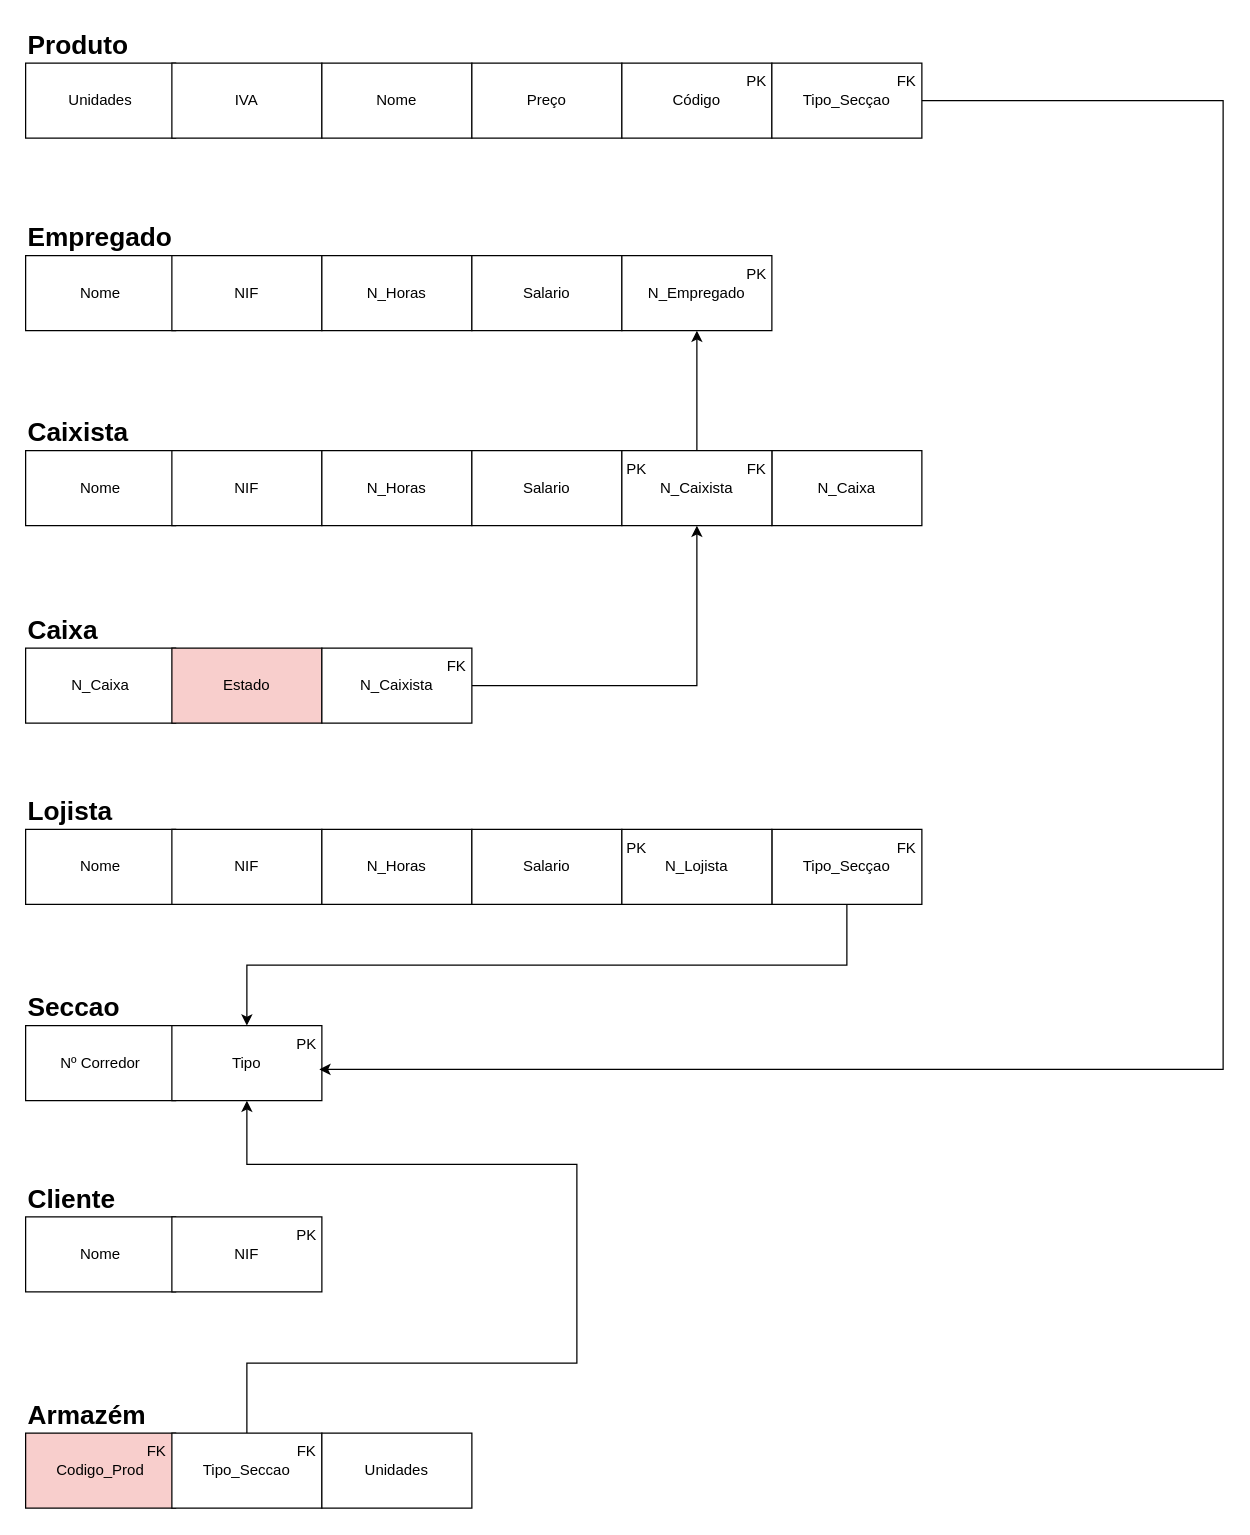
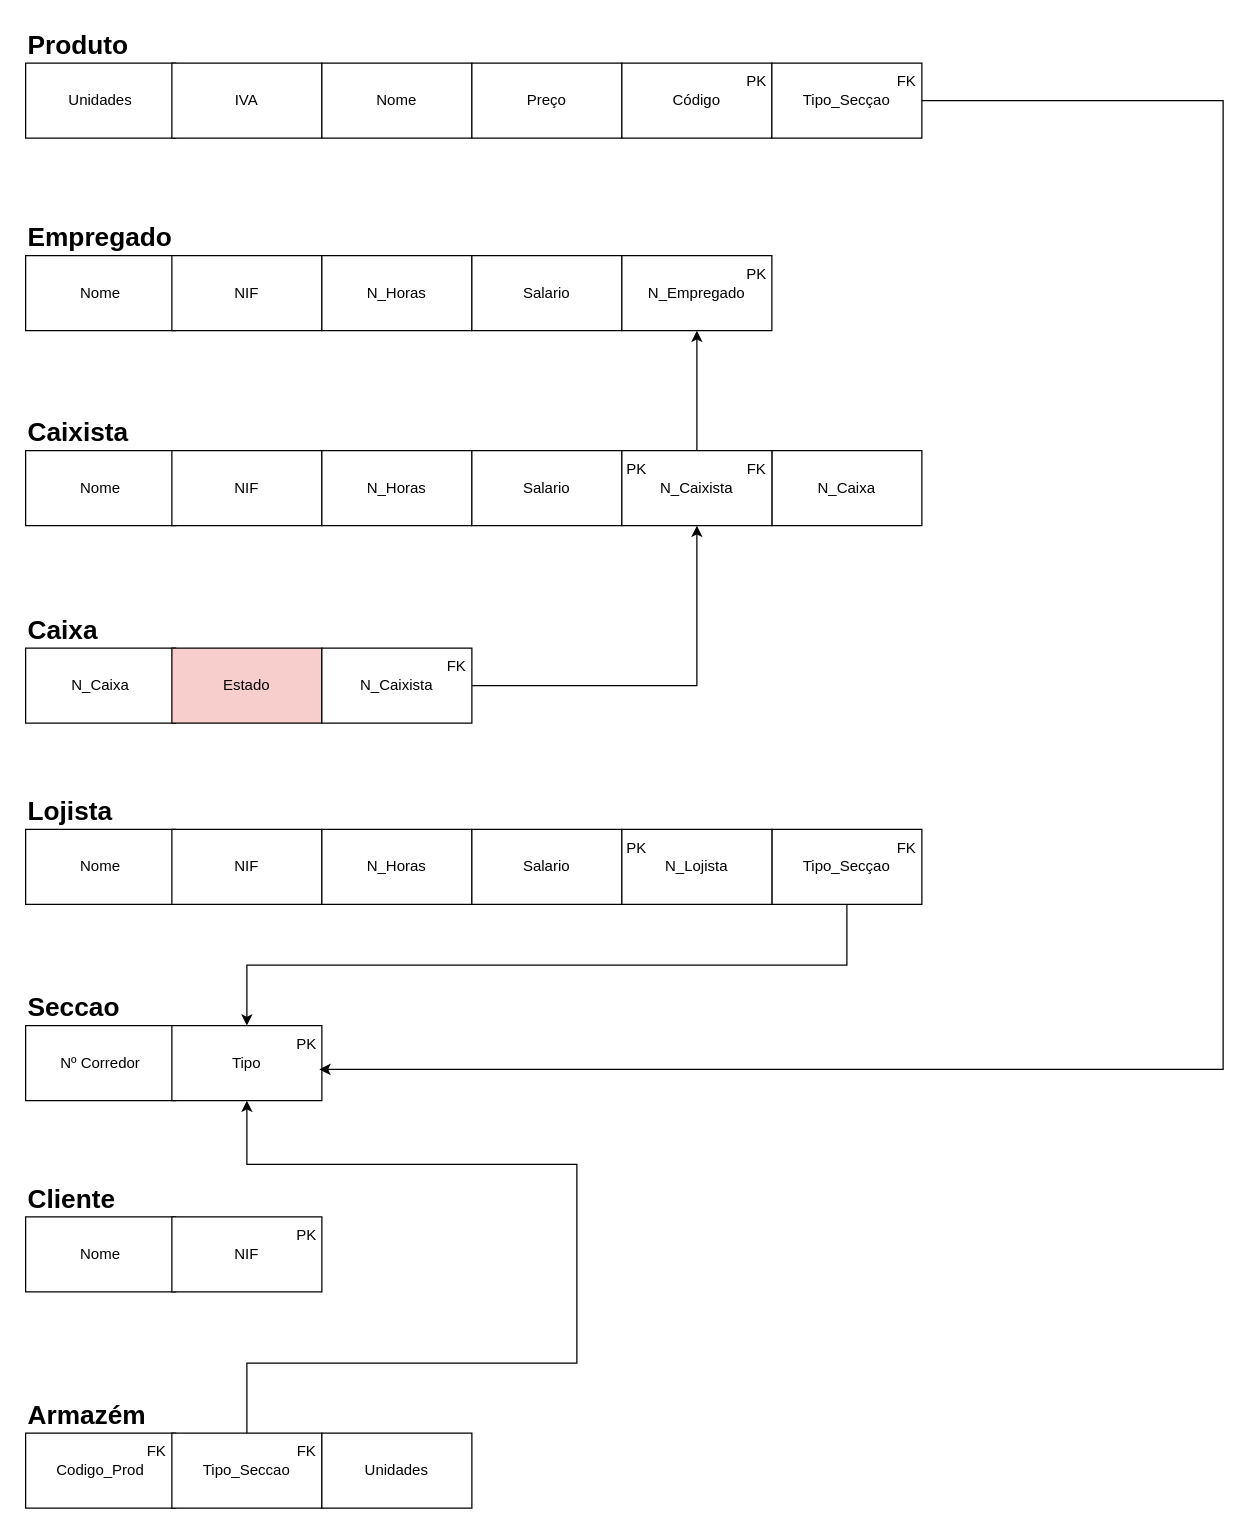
(101, 1471) -> (101, 1471)
